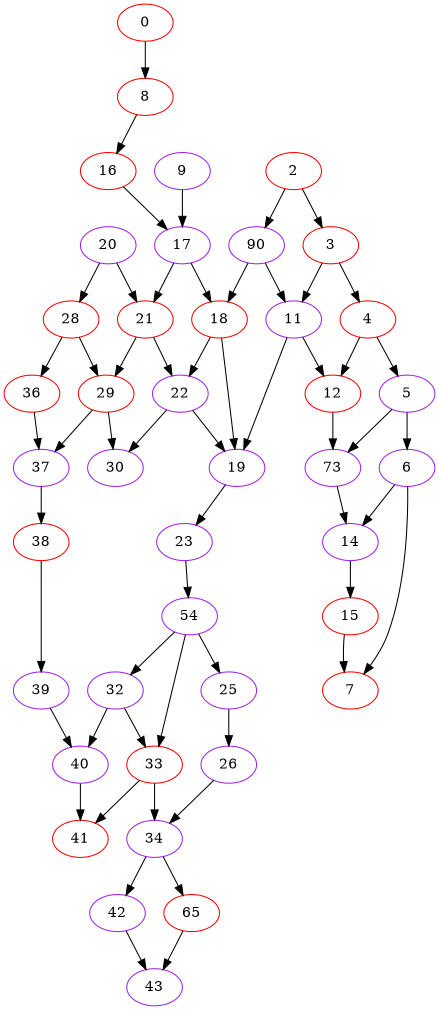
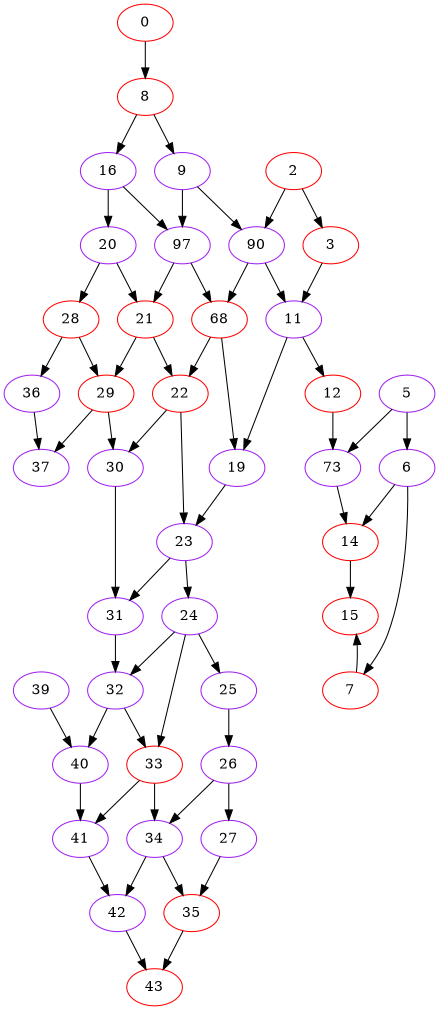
none -> (161, 129)
(108, 171) -> (108, 171)
none -> (108, 203)
none -> (216, 204)
(182, 245) -> (182, 245)
(220, 319) -> (220, 319)
(368, 319) -> none
(32, 394) -> (32, 394)
(180, 394) -> (180, 394)
(205, 427) -> (182, 463)
(41, 542) -> none
(350, 542) -> (350, 542)
none -> (115, 616)
(190, 616) -> (190, 616)
(344, 648) -> (357, 658)
(80, 839) -> (80, 839)
none -> (229, 839)
none -> (97, 871)
(192, 913) -> (192, 913)
(155, 987) -> (155, 987)
